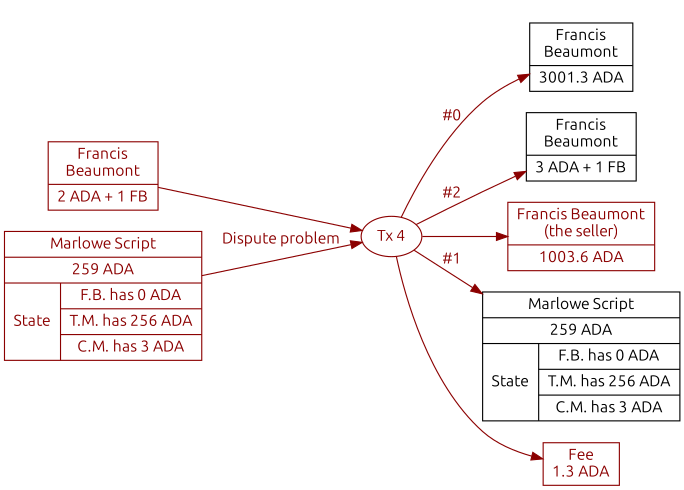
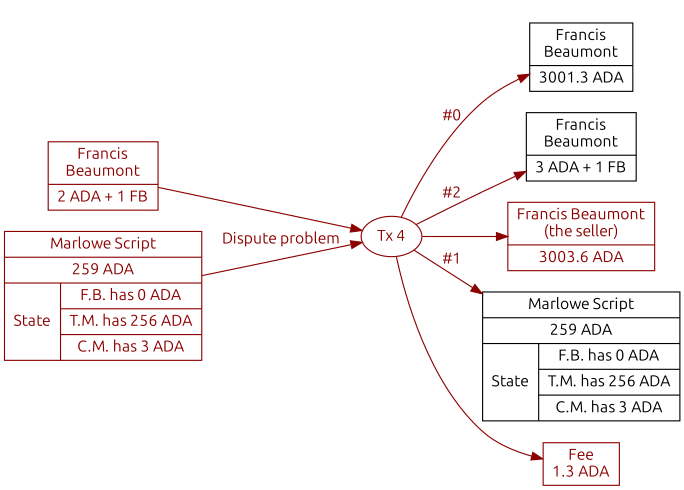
(581, 257) -> (581, 257)
